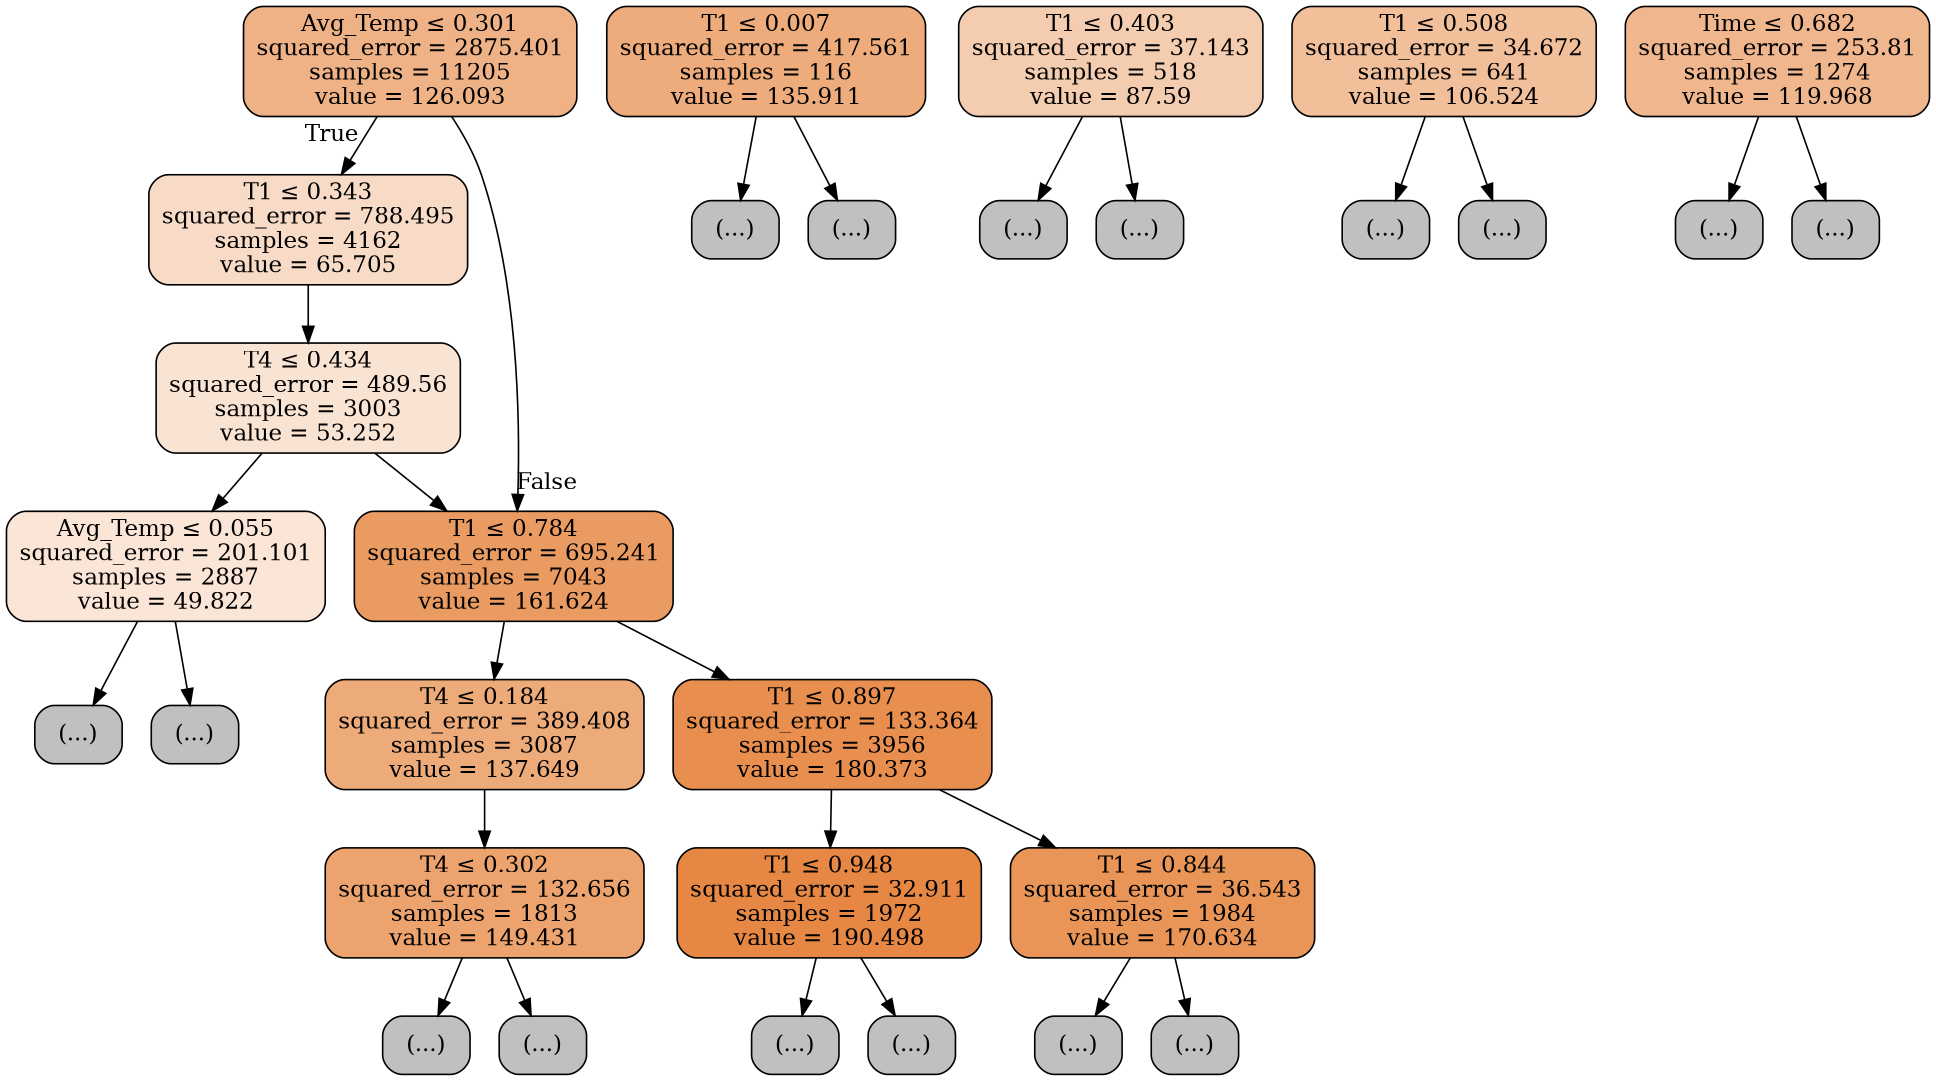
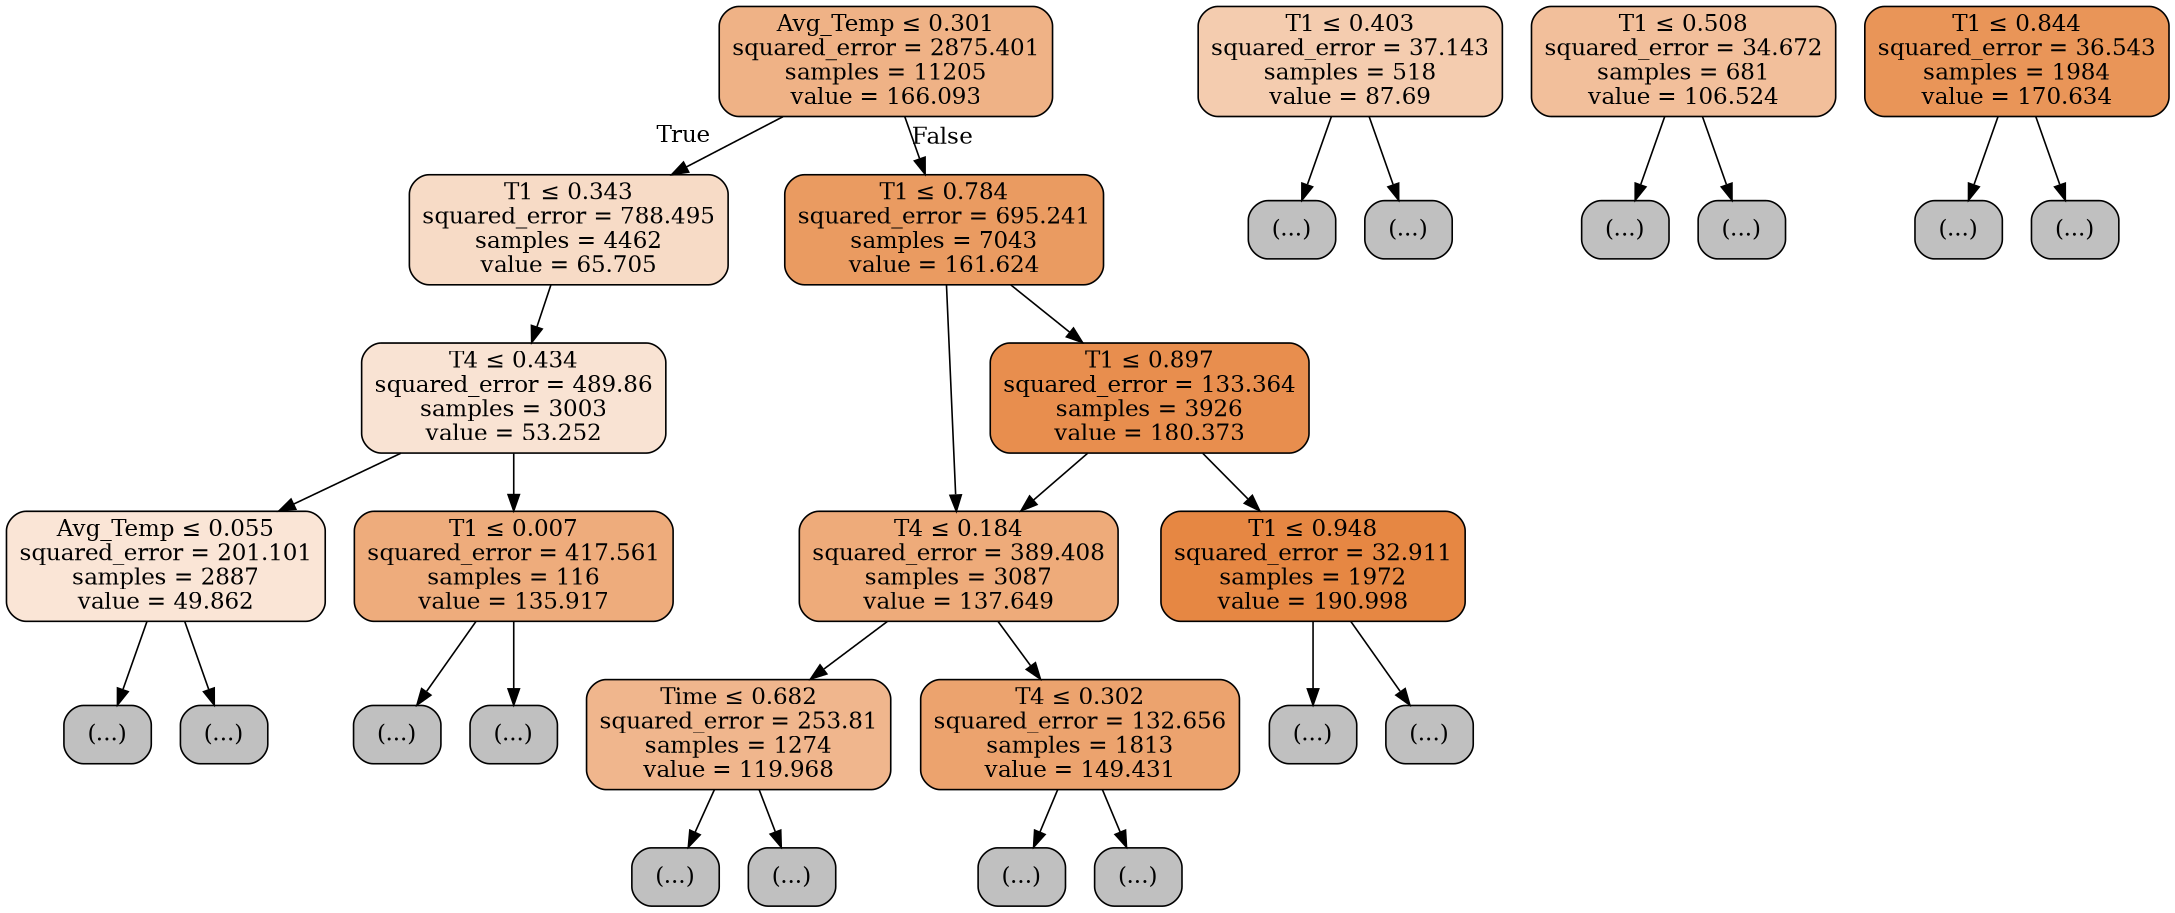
(1444, 73) -> (1684, 73)
(410, 97) -> (886, 97)
(766, 97) -> (514, 602)
(1111, 97) -> (1350, 97)
(308, 241) -> (569, 241)
(308, 385) -> (514, 385)
(404, 477) -> (514, 474)
(166, 602) -> (166, 602)
none -> (856, 645)
(832, 746) -> (1150, 409)
(990, 815) -> (1060, 477)
(829, 938) -> (1313, 602)
